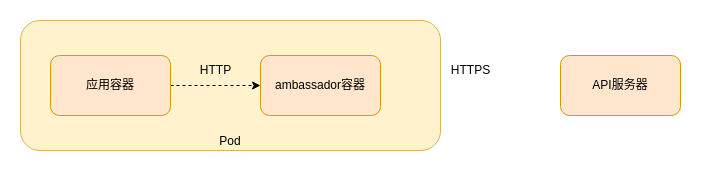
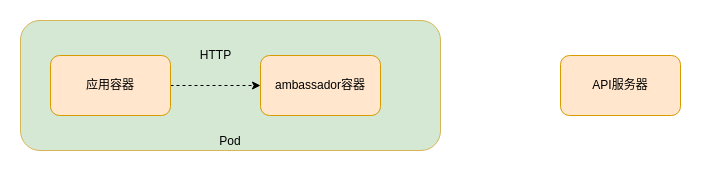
(216, 71) -> (216, 56)
(471, 71) -> none
(231, 86) -> (231, 86)
